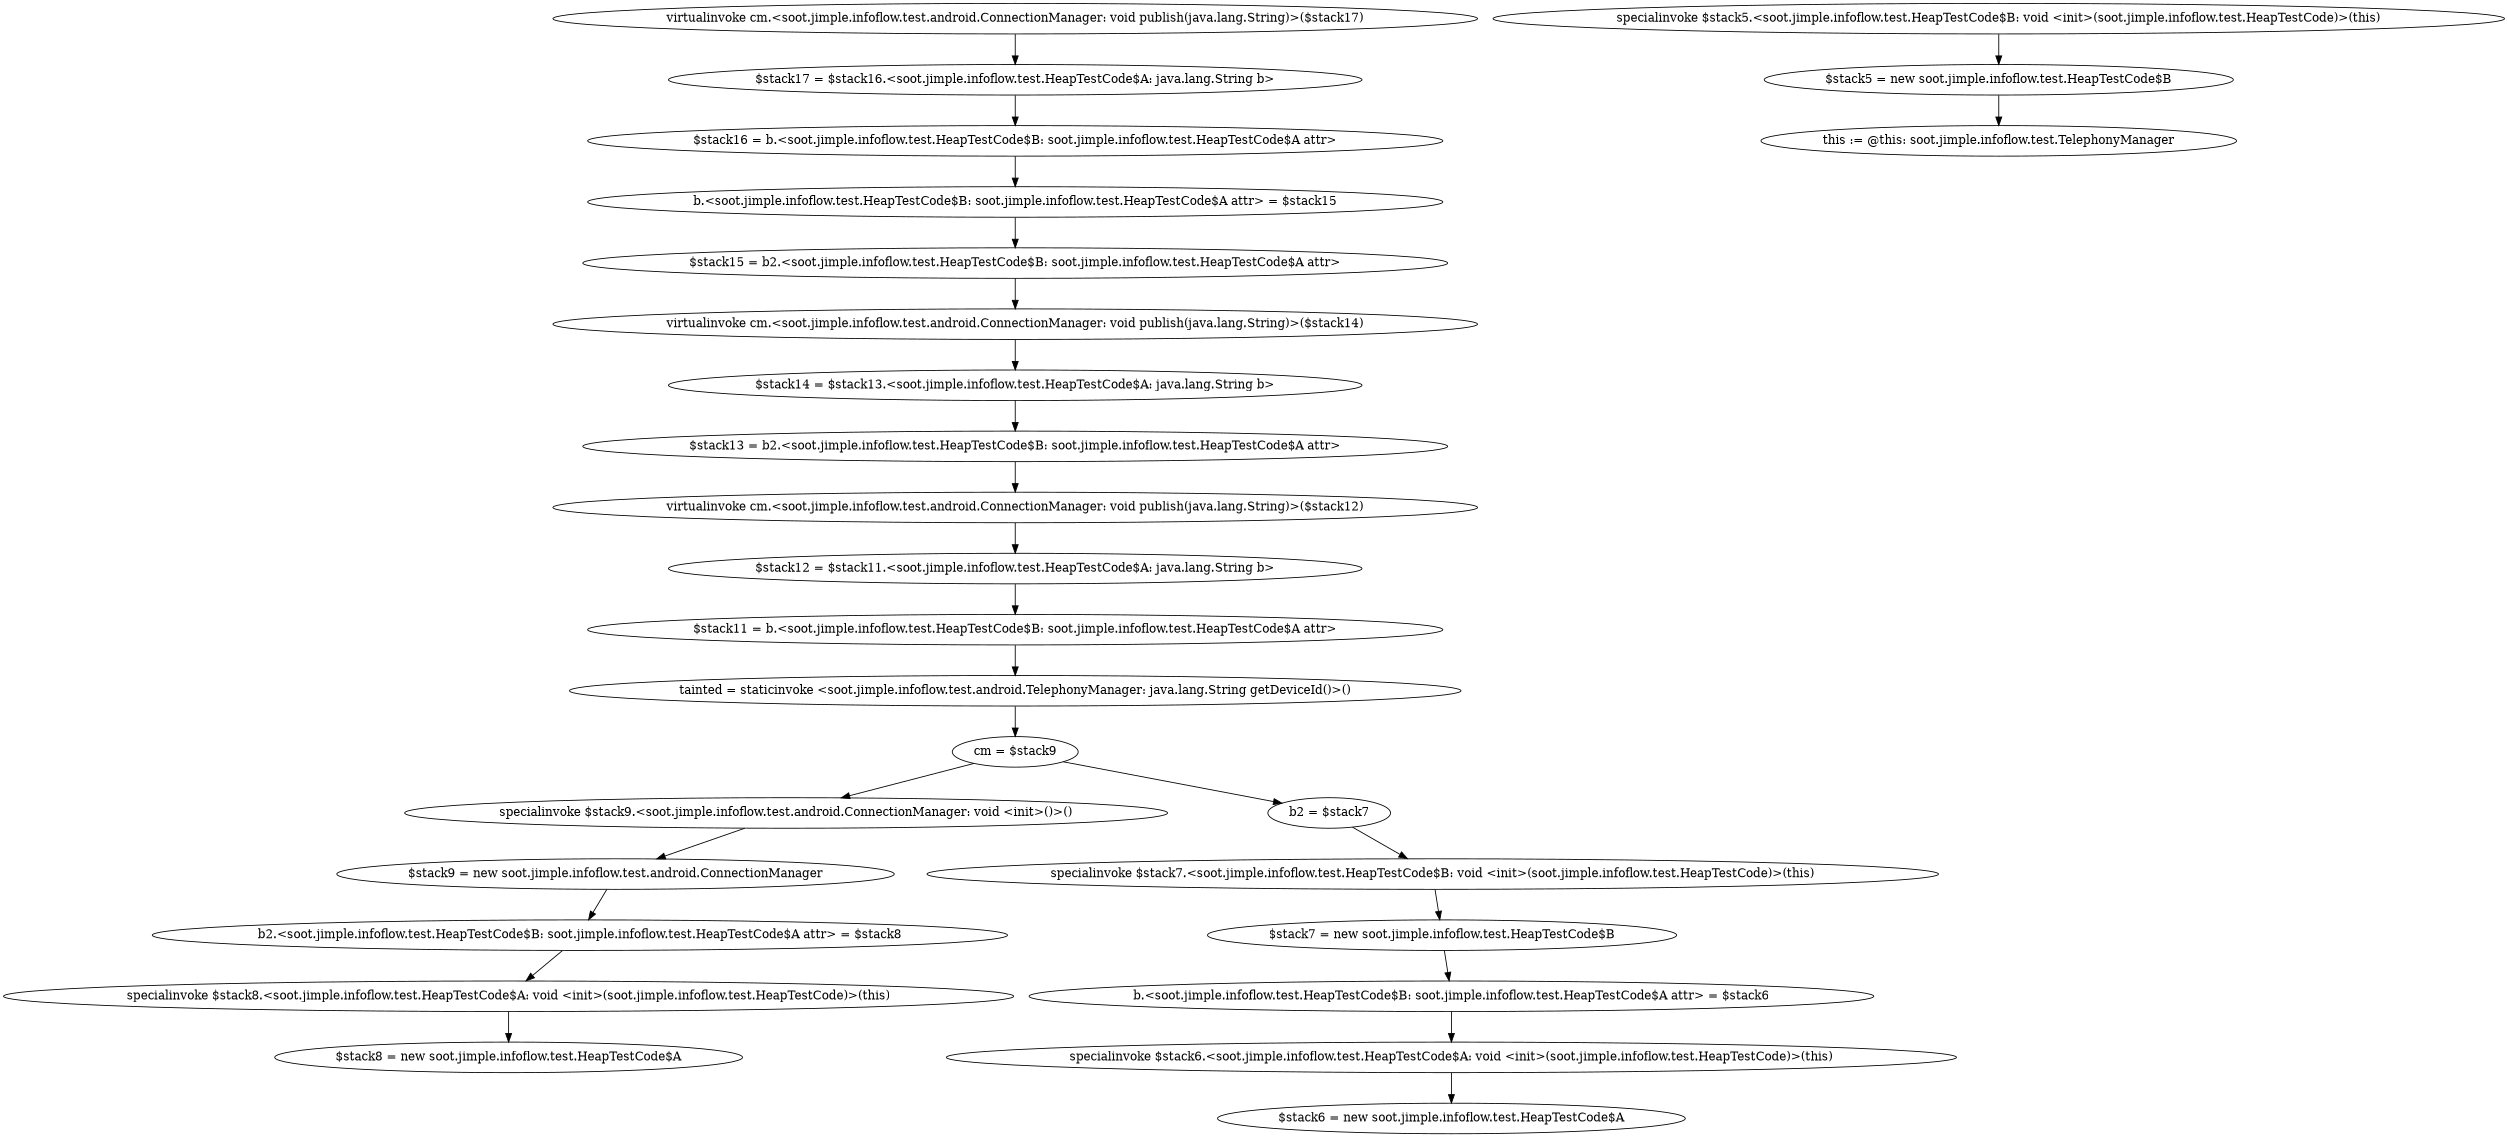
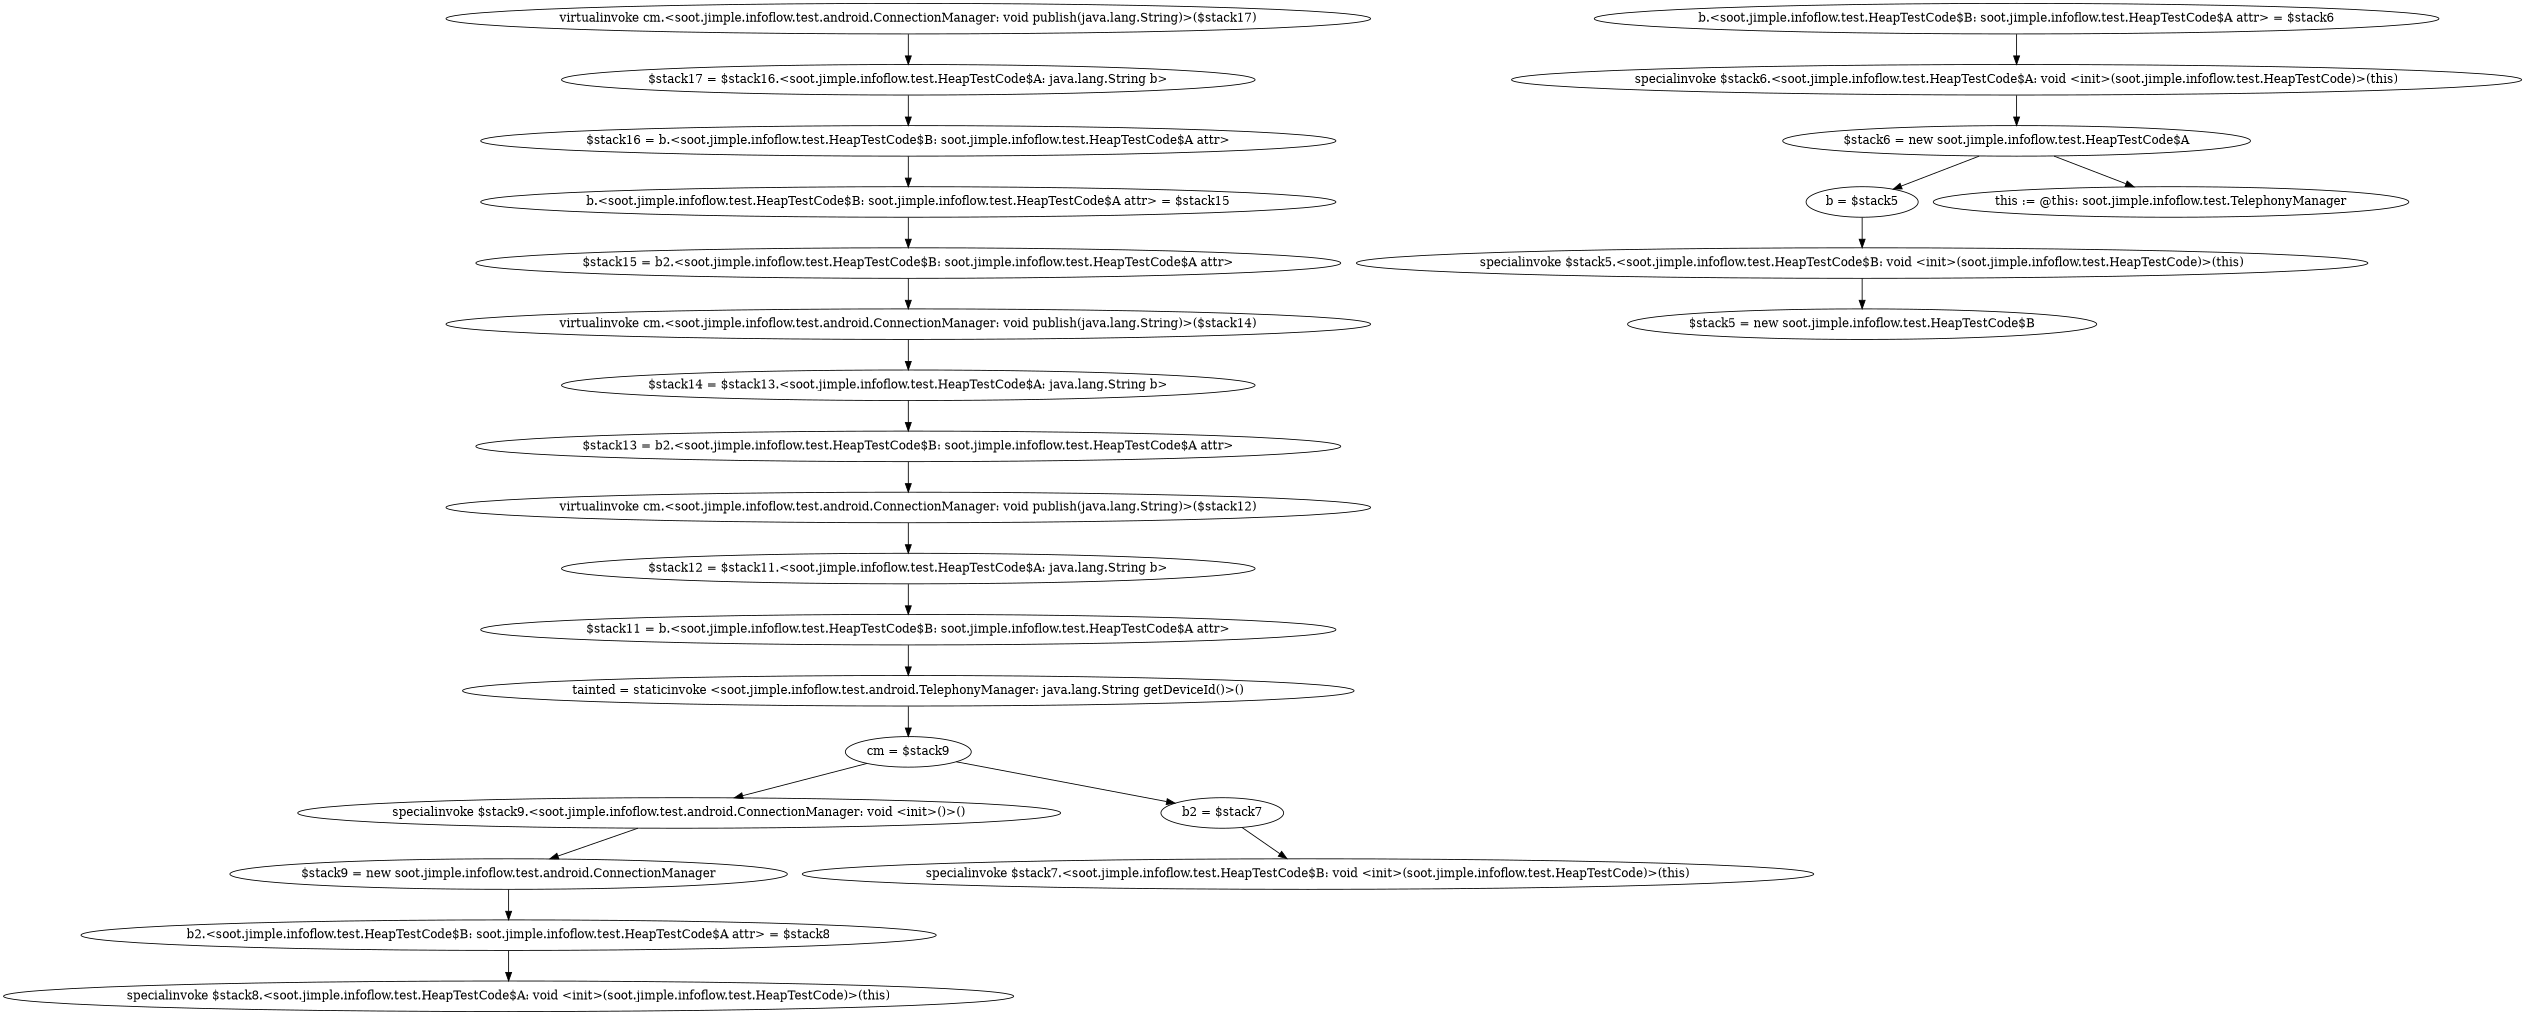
(1999, 106) -> (2090, 170)
none -> (1862, 202)
(1442, 935) -> none
(509, 1057) -> none
